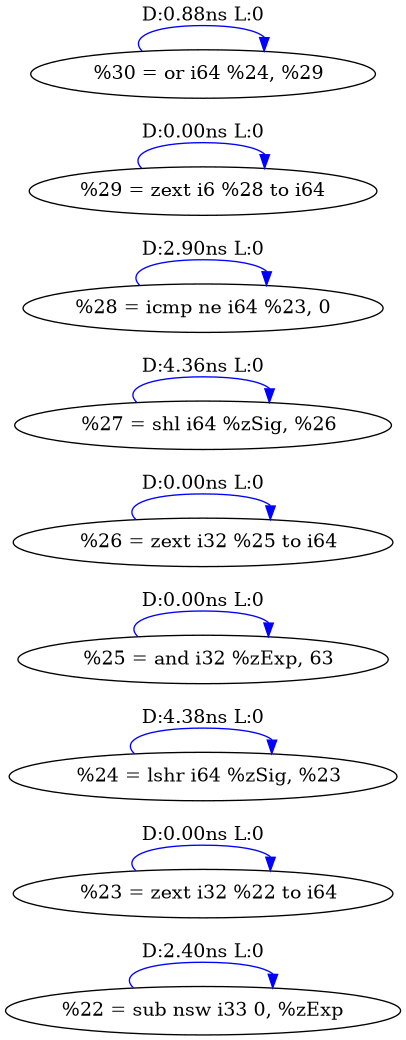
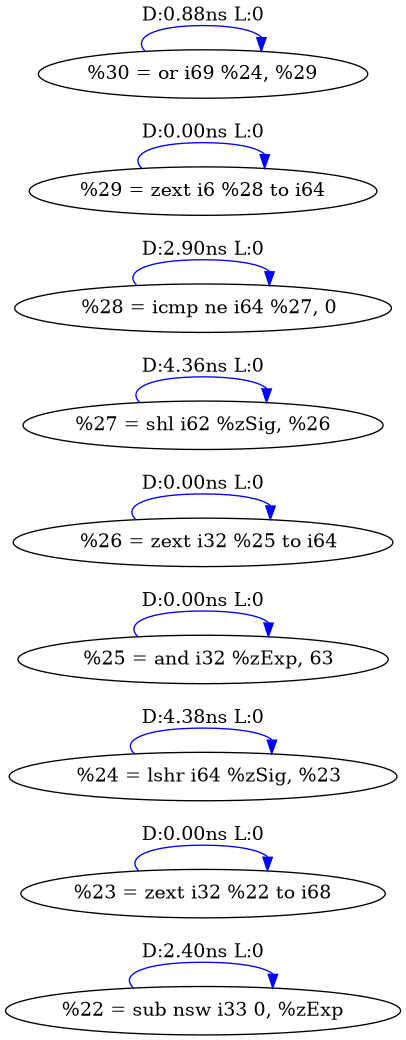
(203, 74) -> (203, 74)
(203, 308) -> (203, 308)
(203, 425) -> (203, 425)
(203, 894) -> (203, 894)
